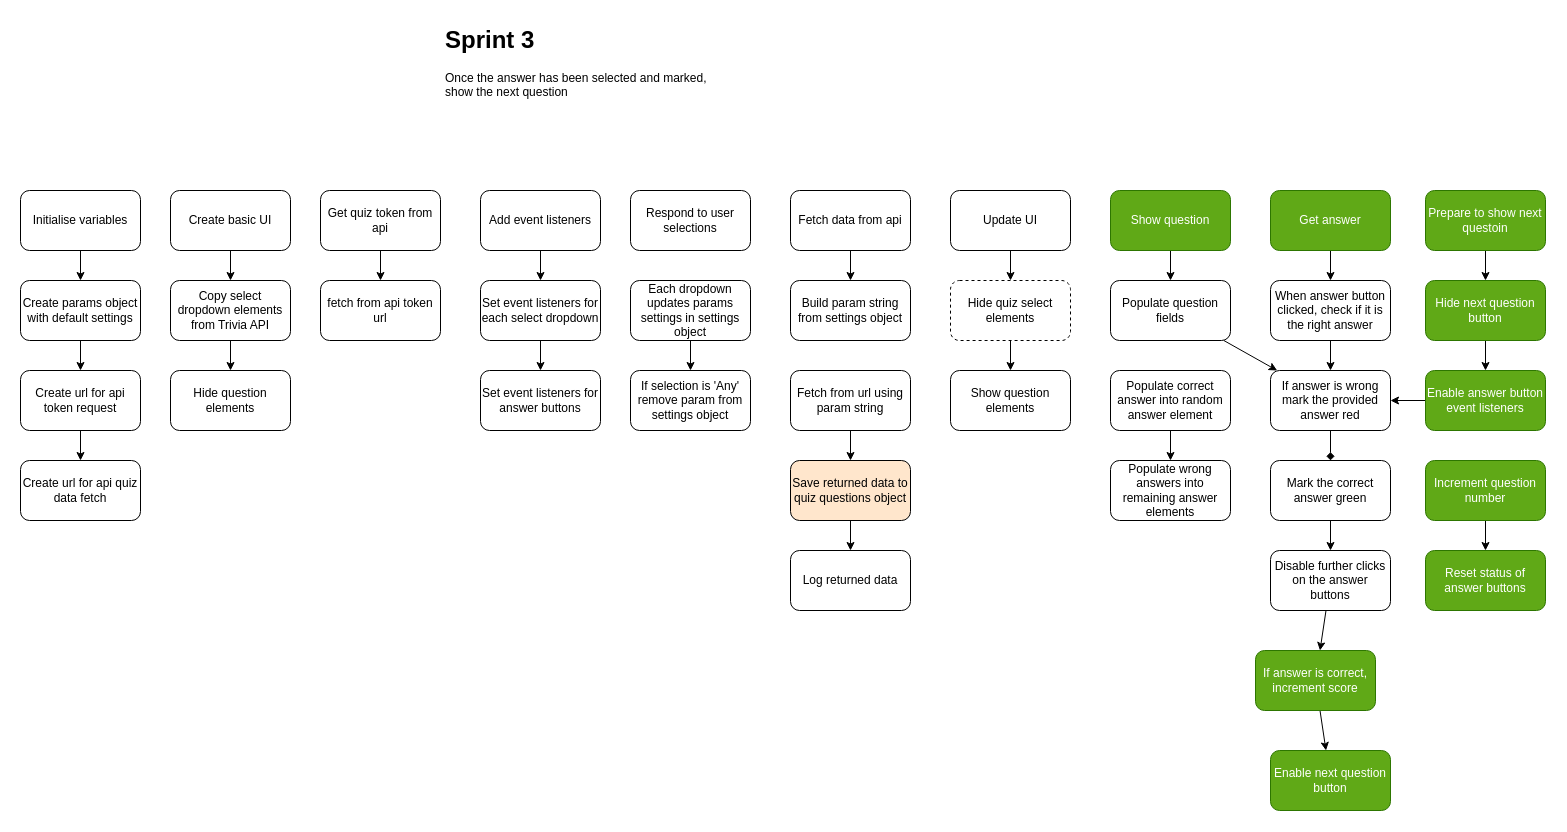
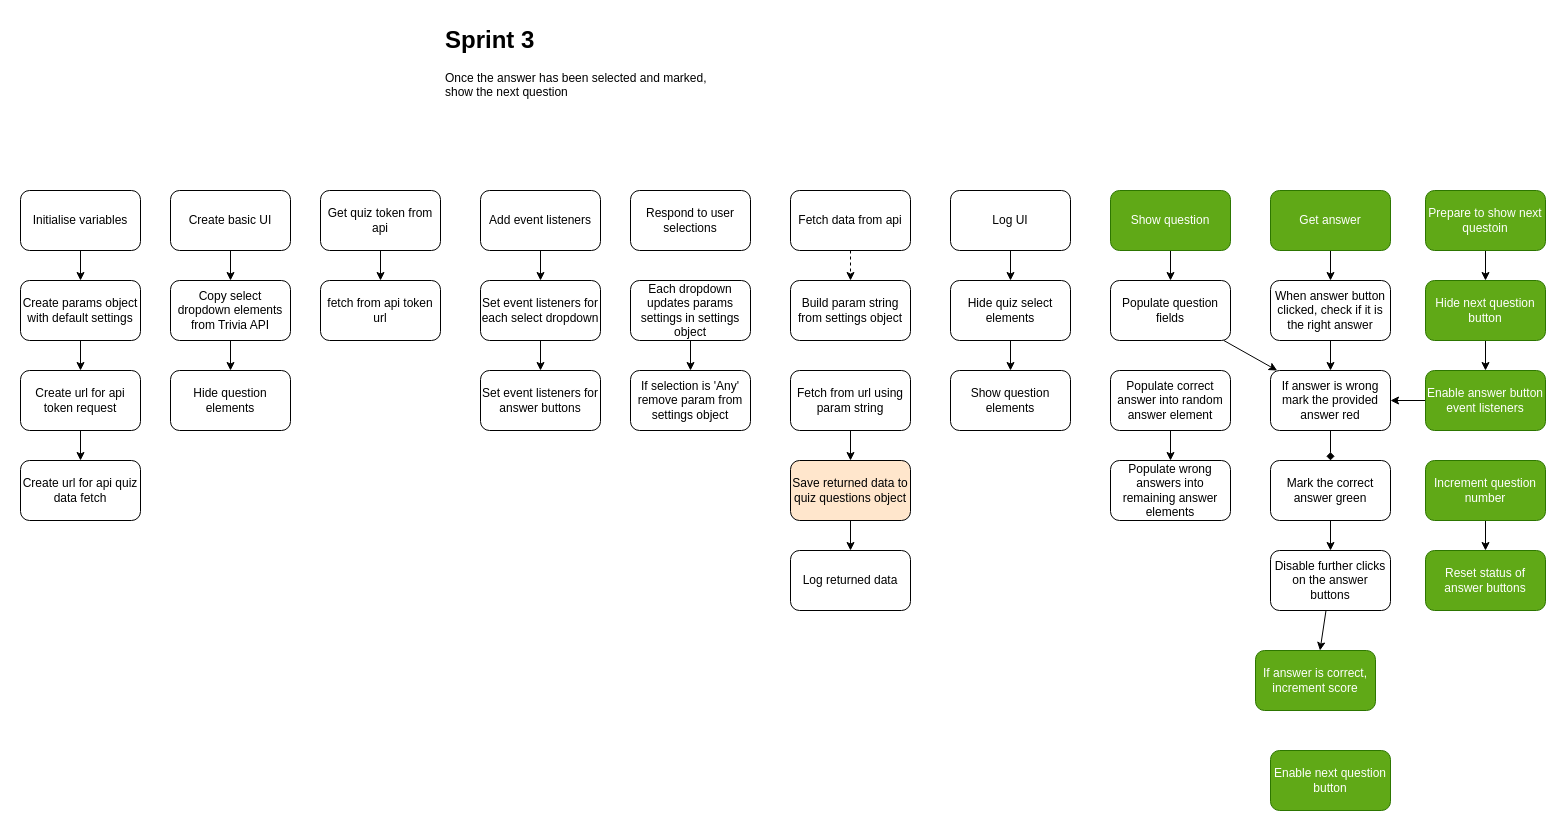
(1011, 221) -> (1011, 221)
(851, 263) -> (851, 263)
(1011, 311) -> (1011, 311)
(1323, 727) -> none
